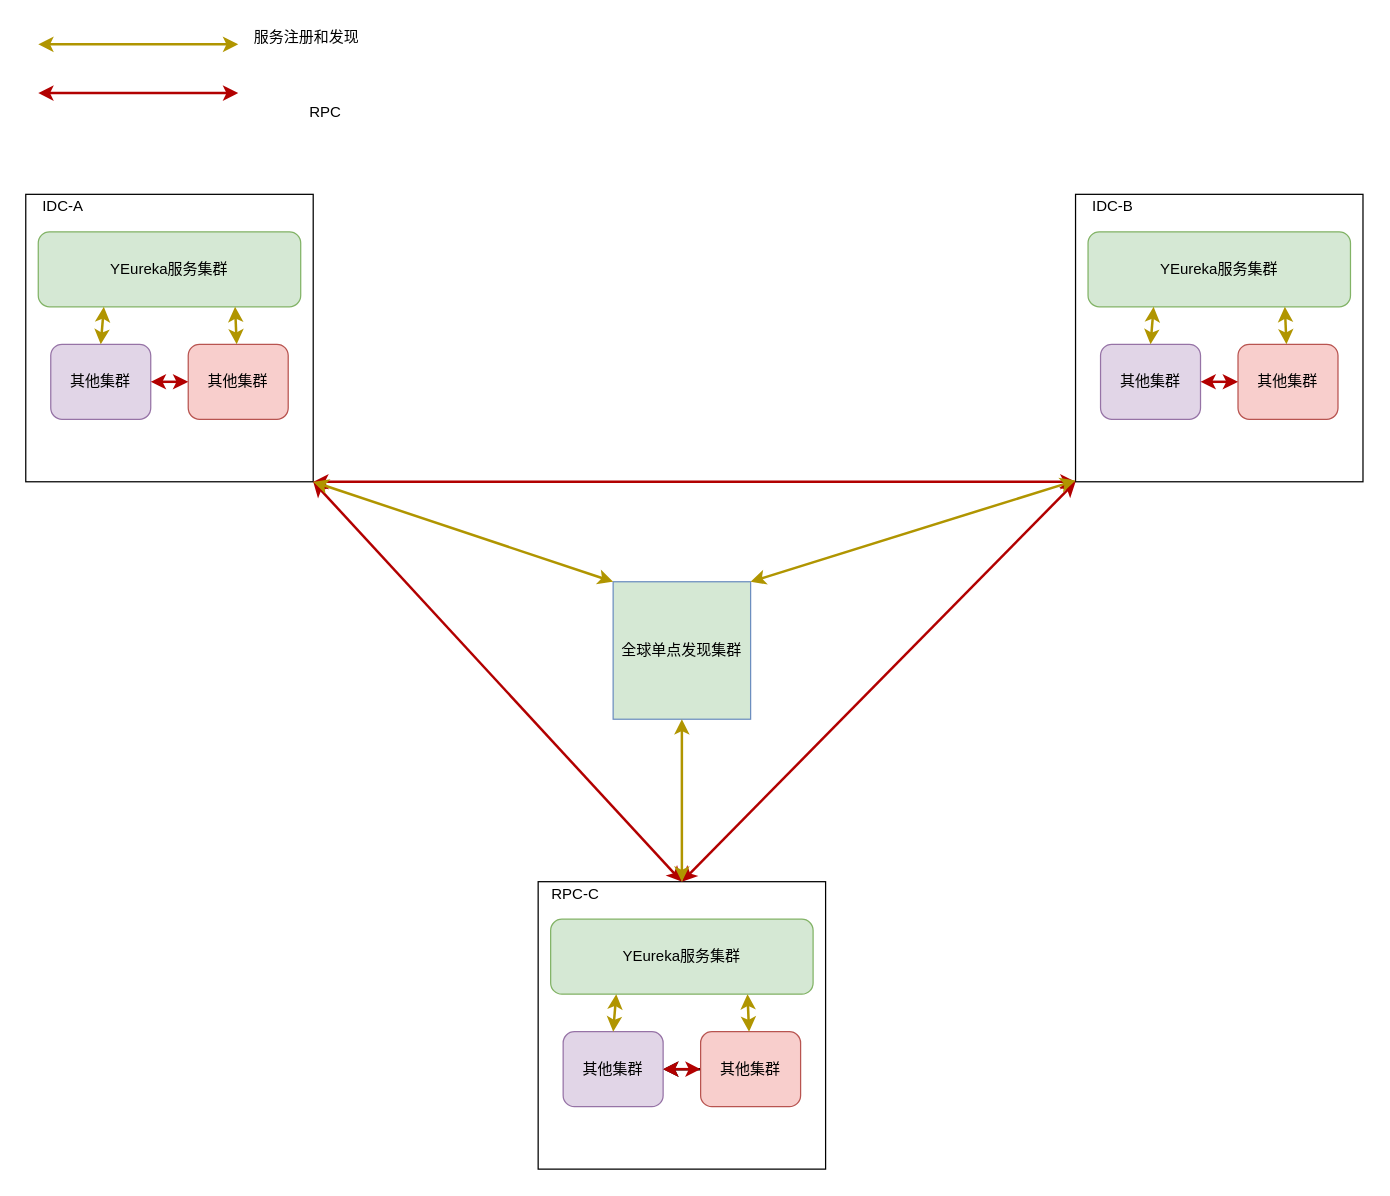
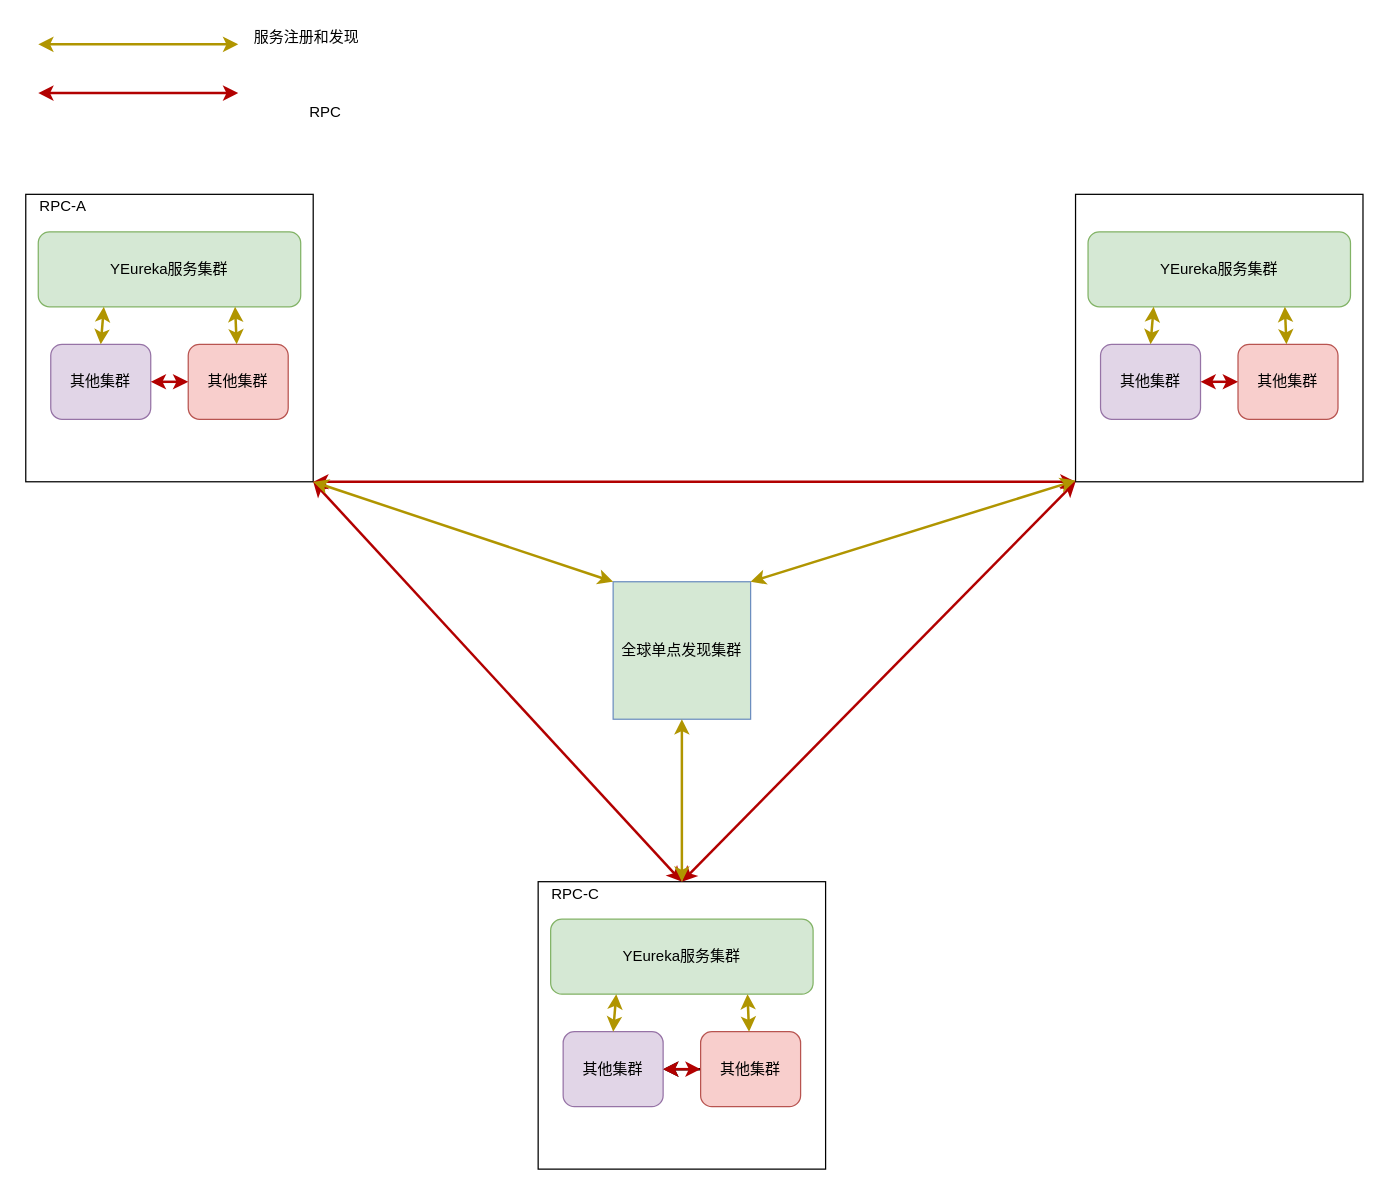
(63, 207) -> (63, 207)
(1113, 207) -> none
